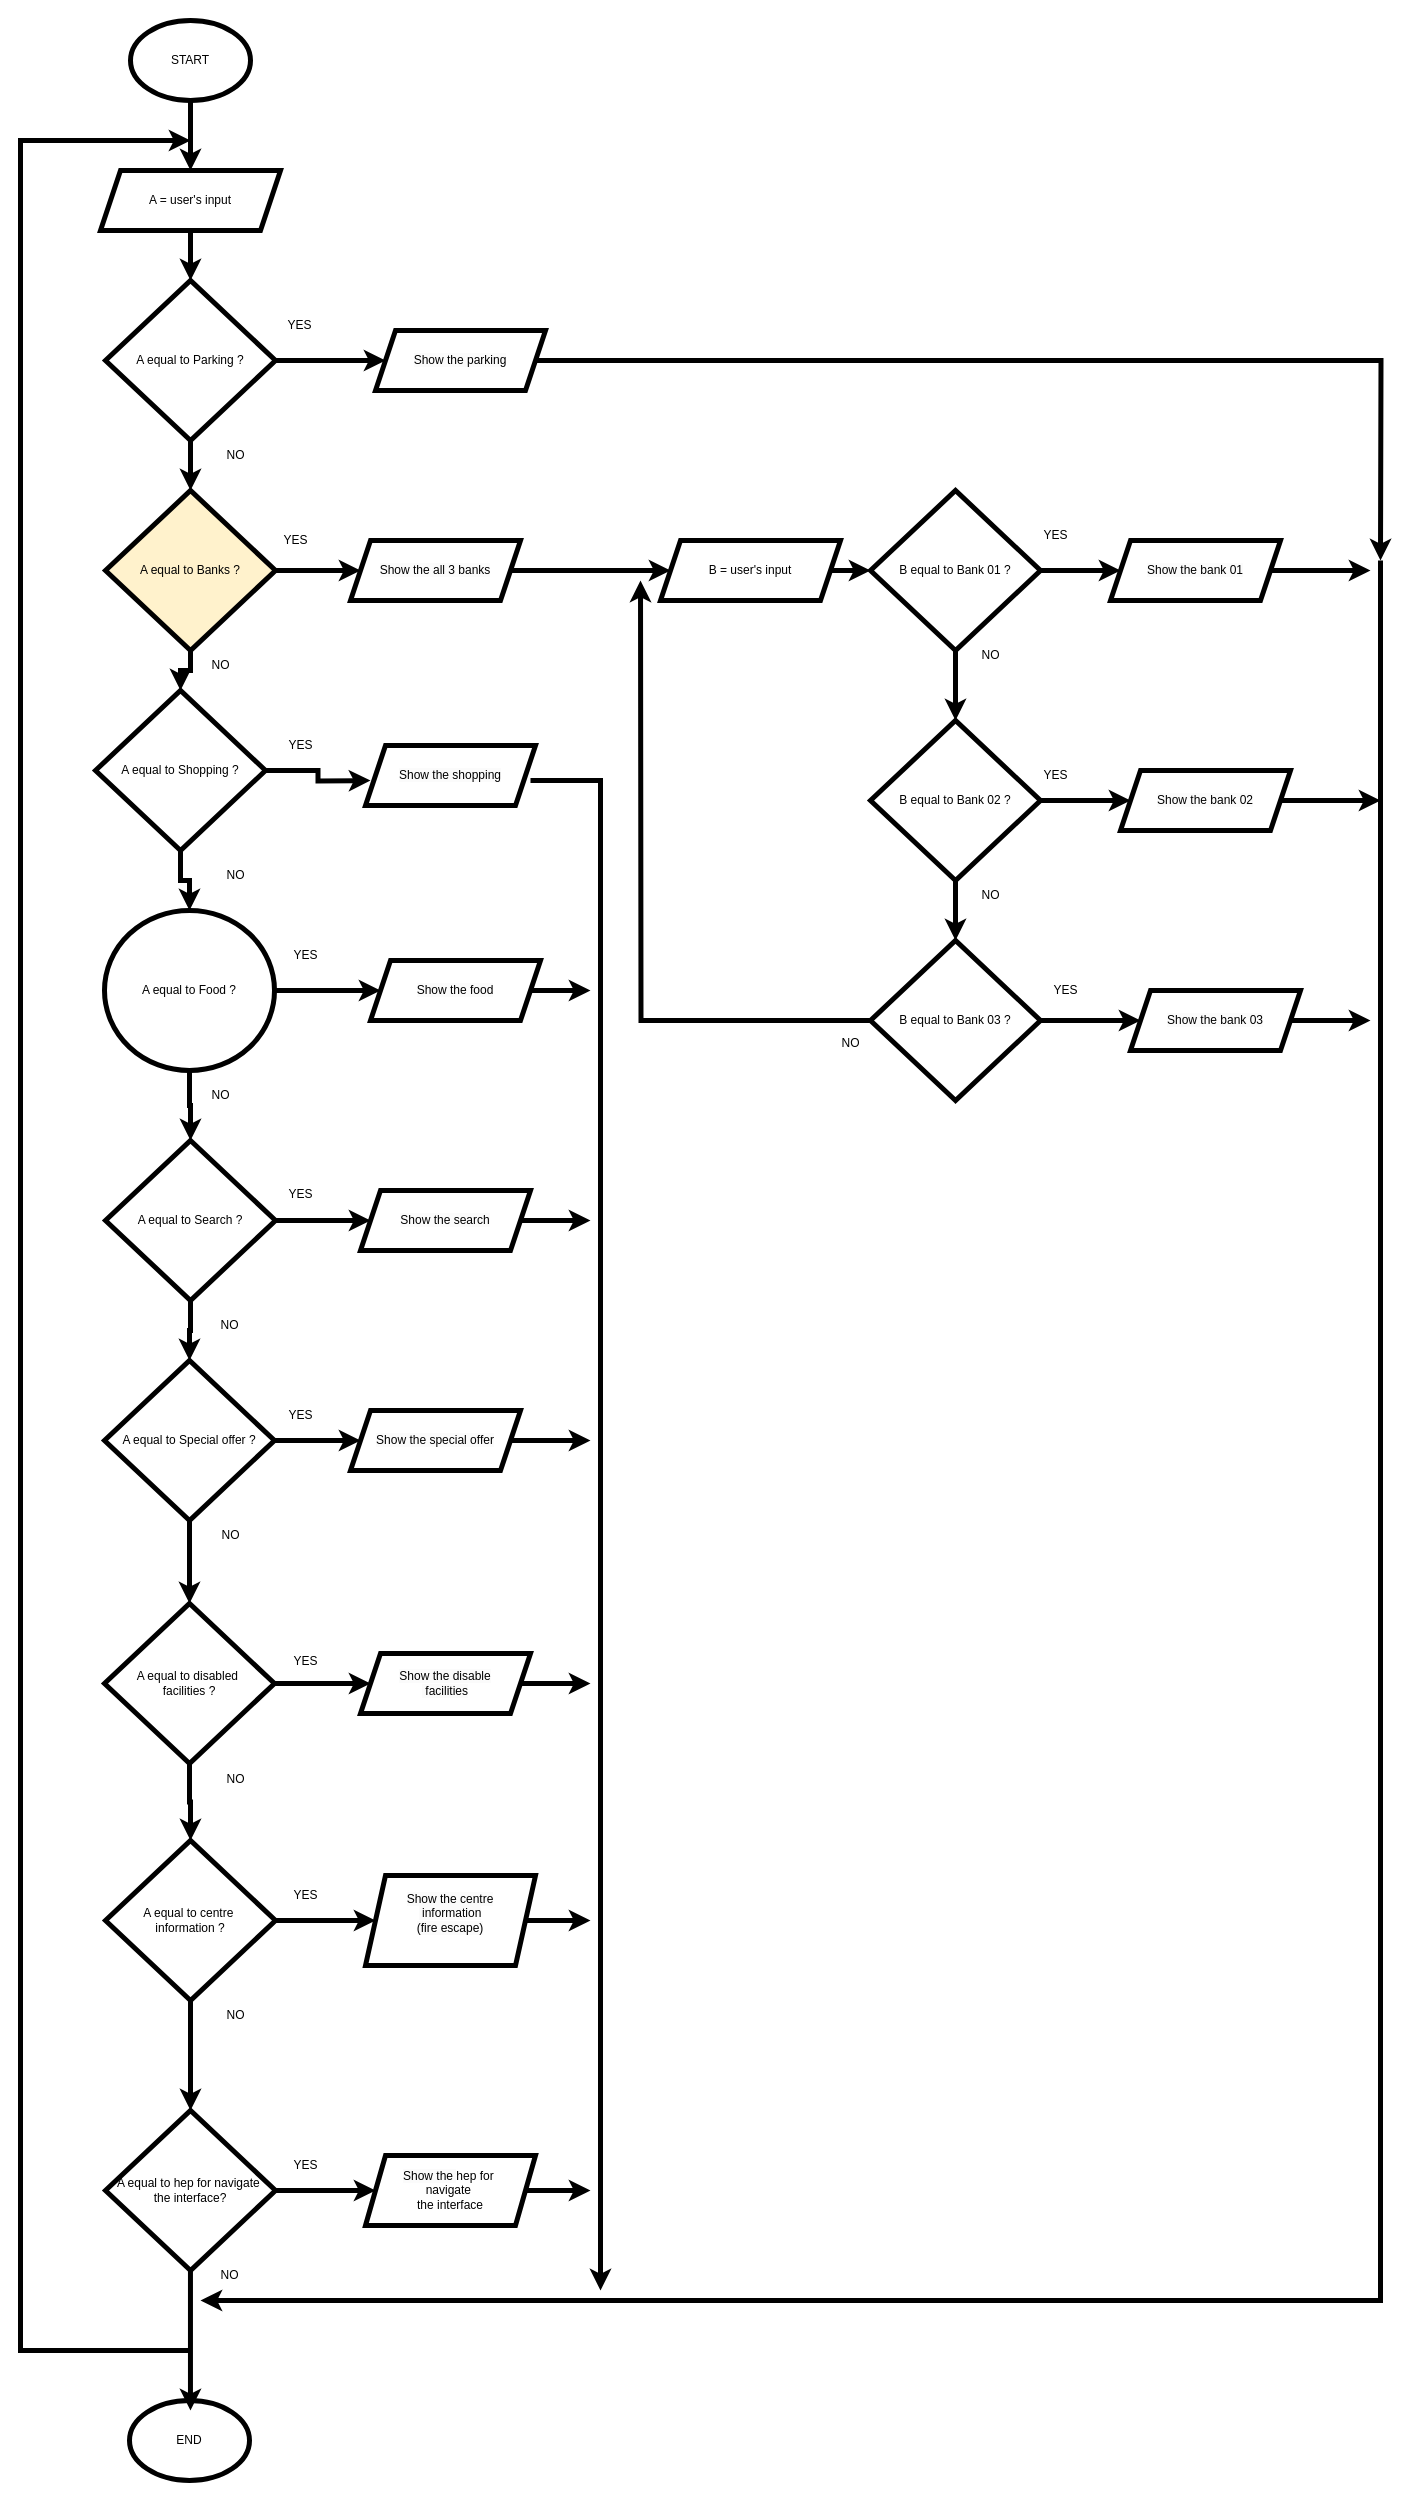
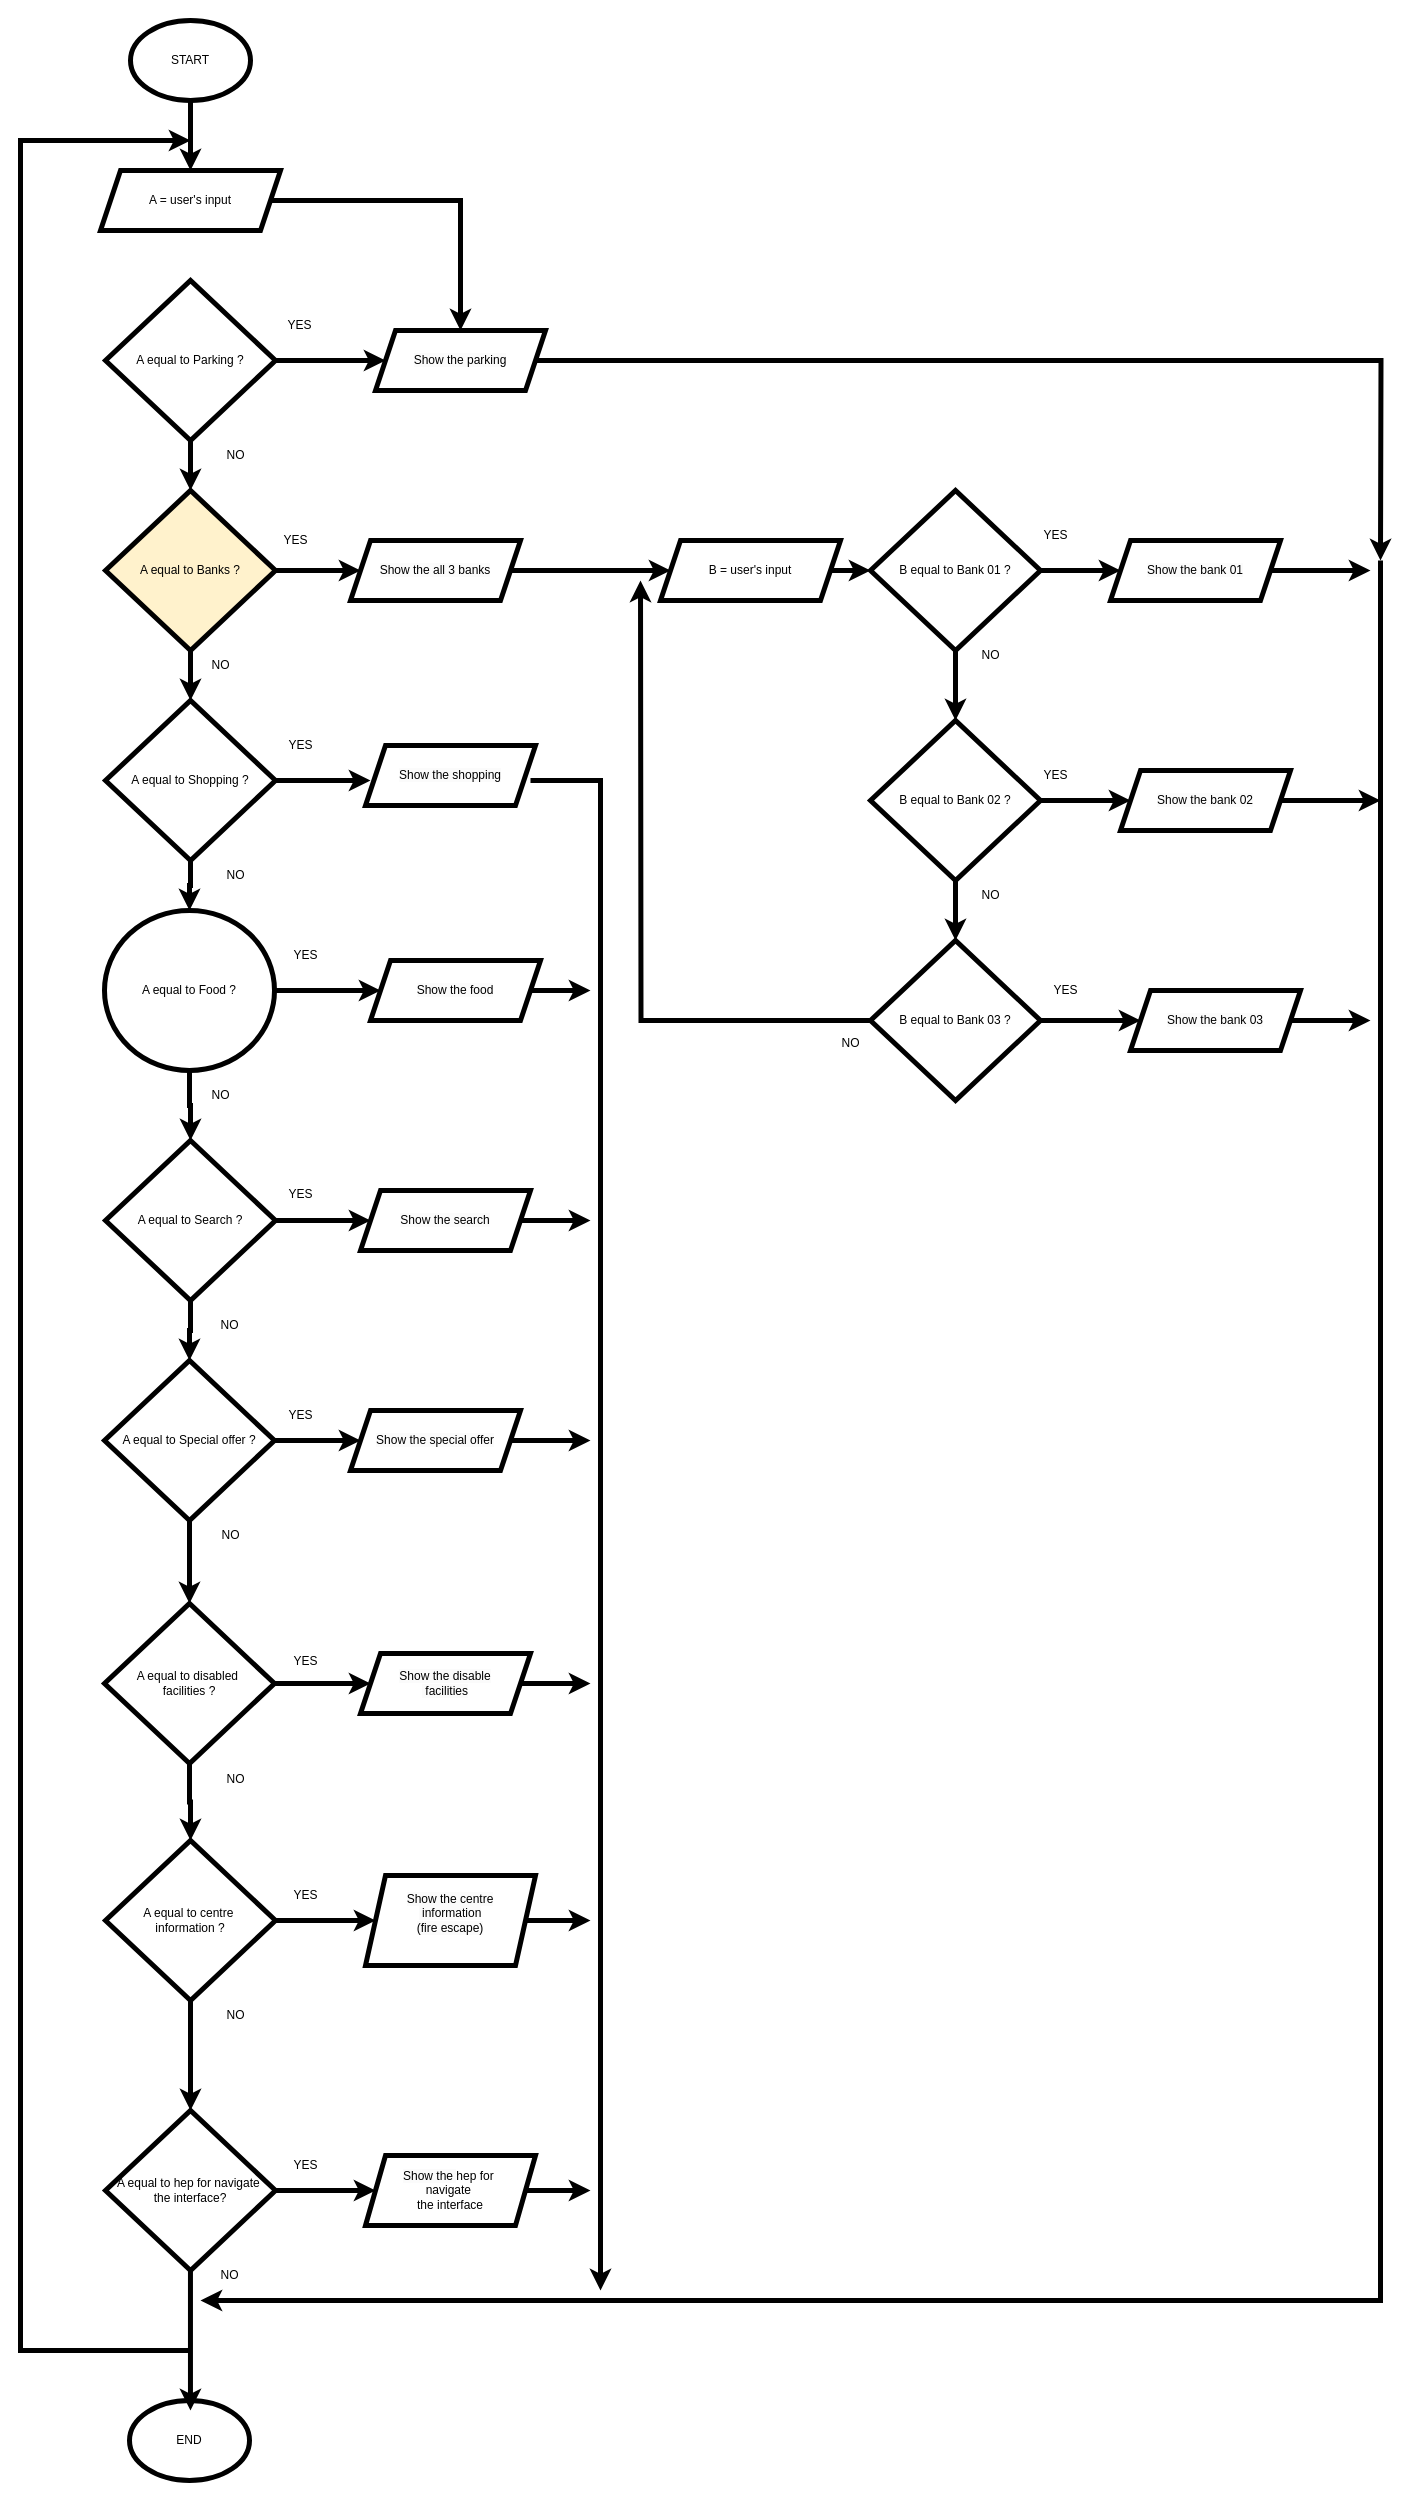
(191, 249) -> (424, 201)
(181, 771) -> (191, 781)
